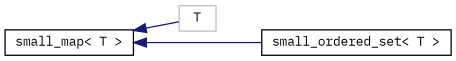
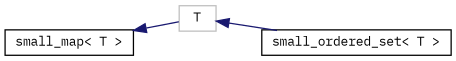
(204, 43) -> (253, 27)
